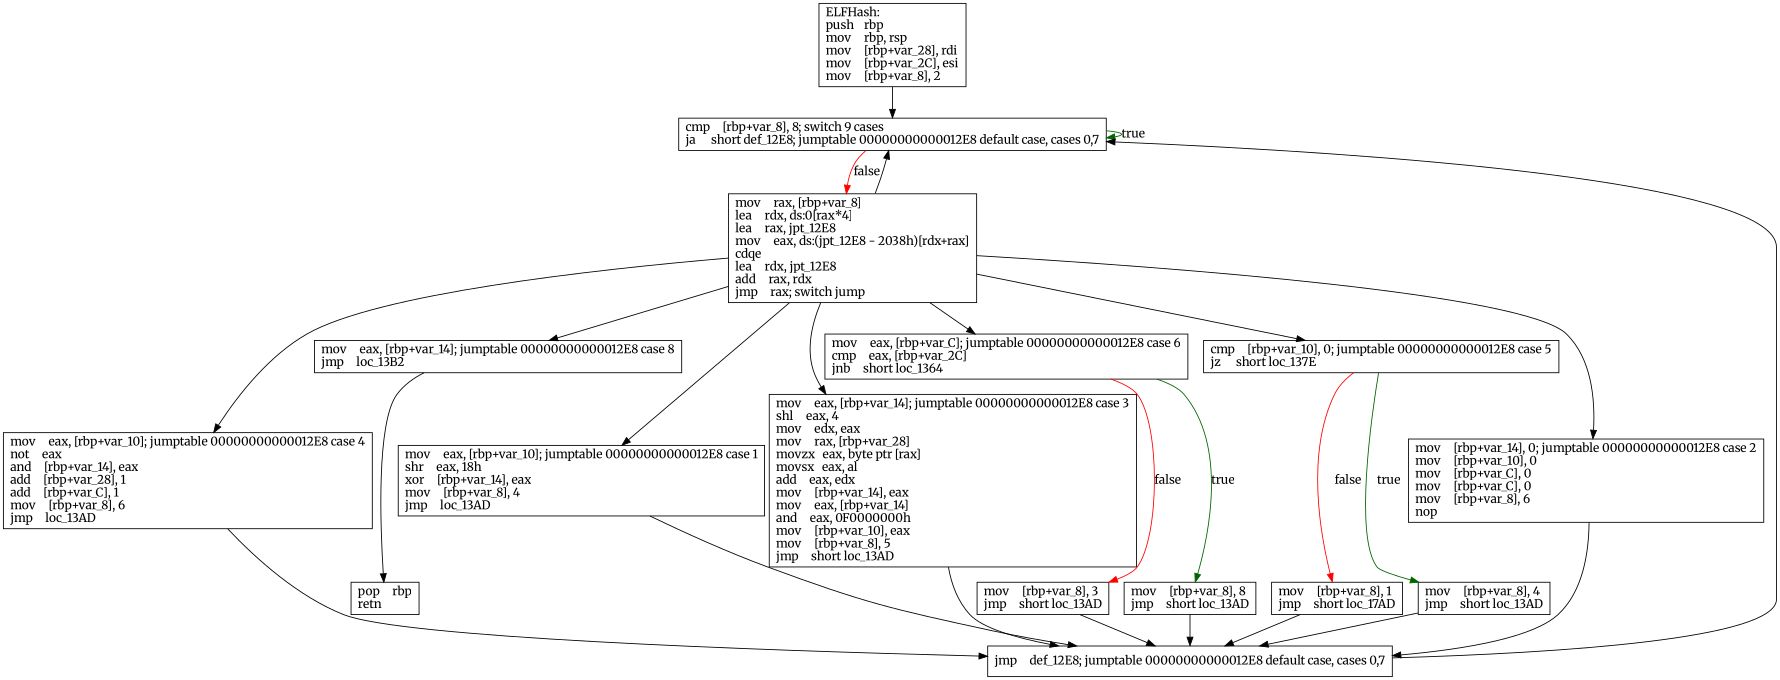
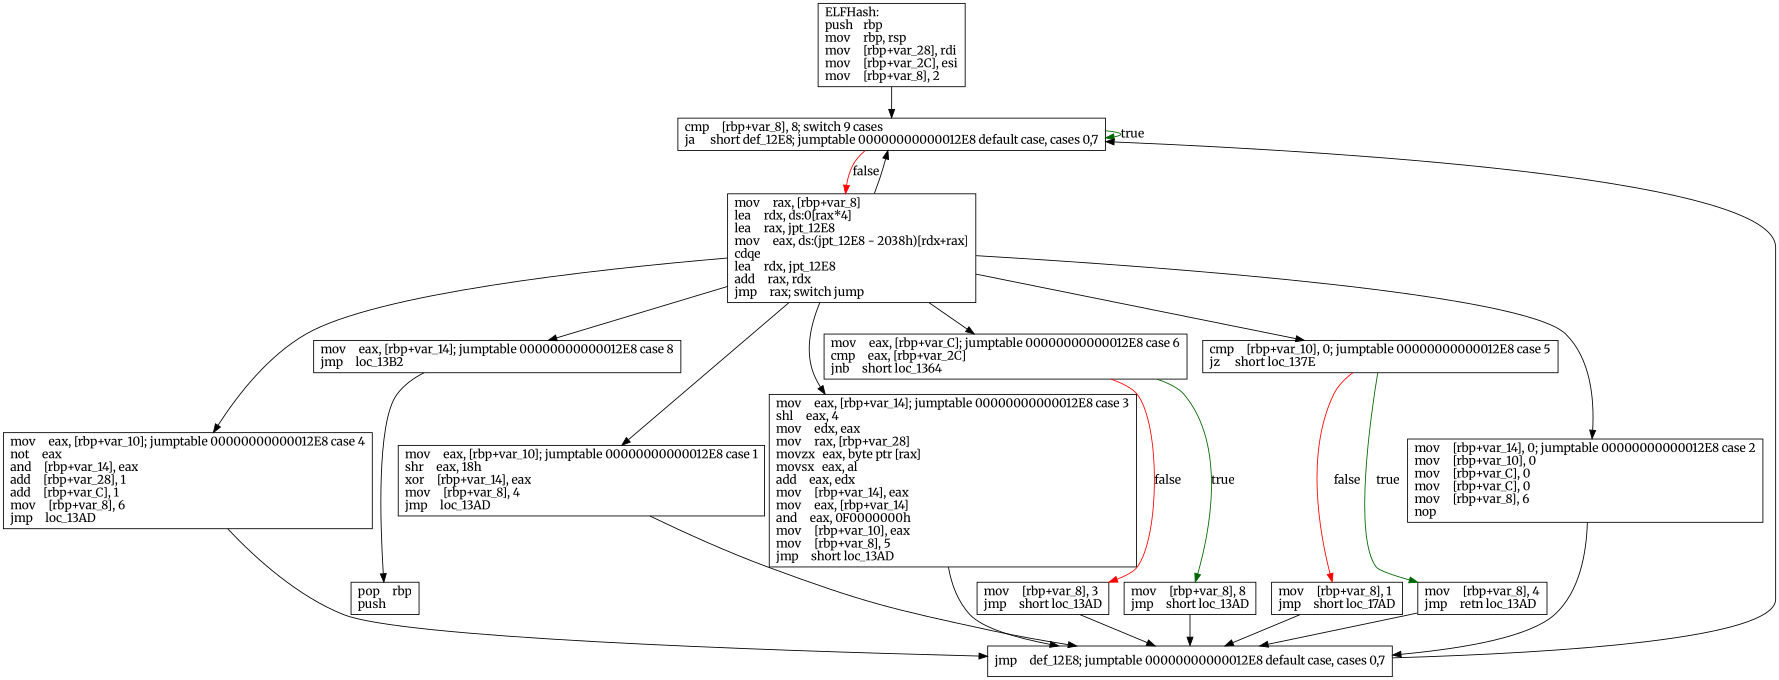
(385, 598) -> (385, 598)
(1484, 598) -> (1482, 598)
